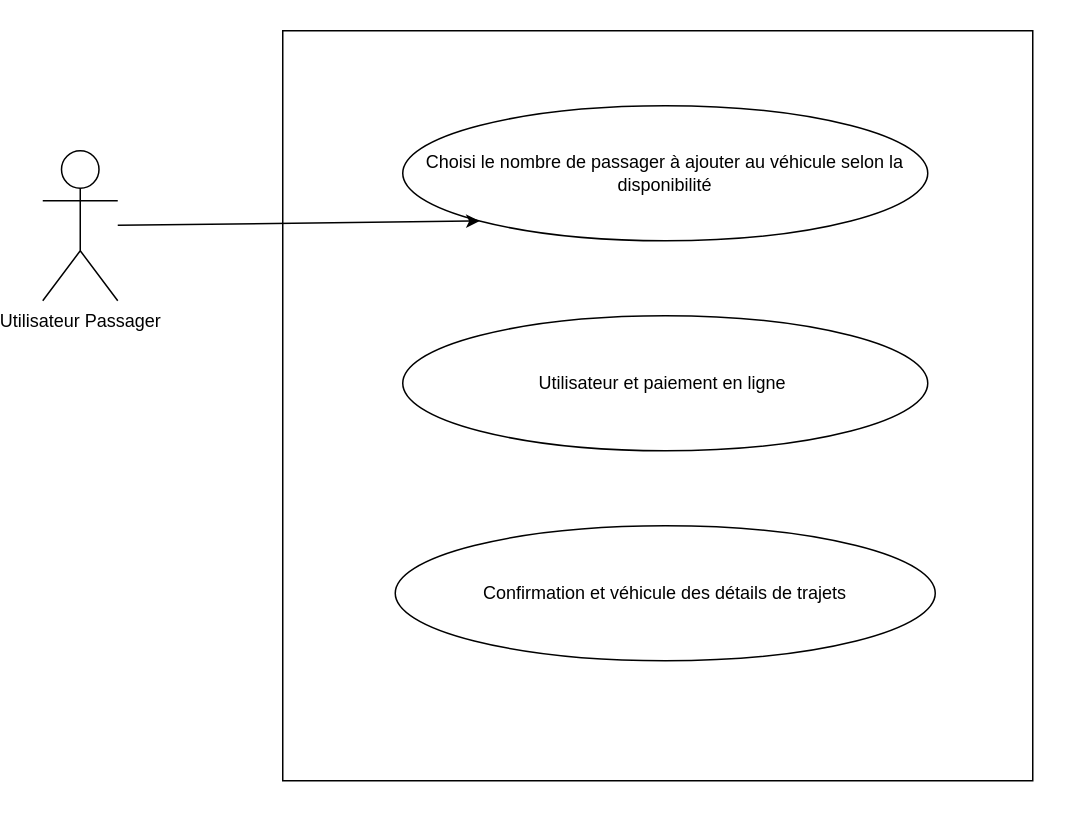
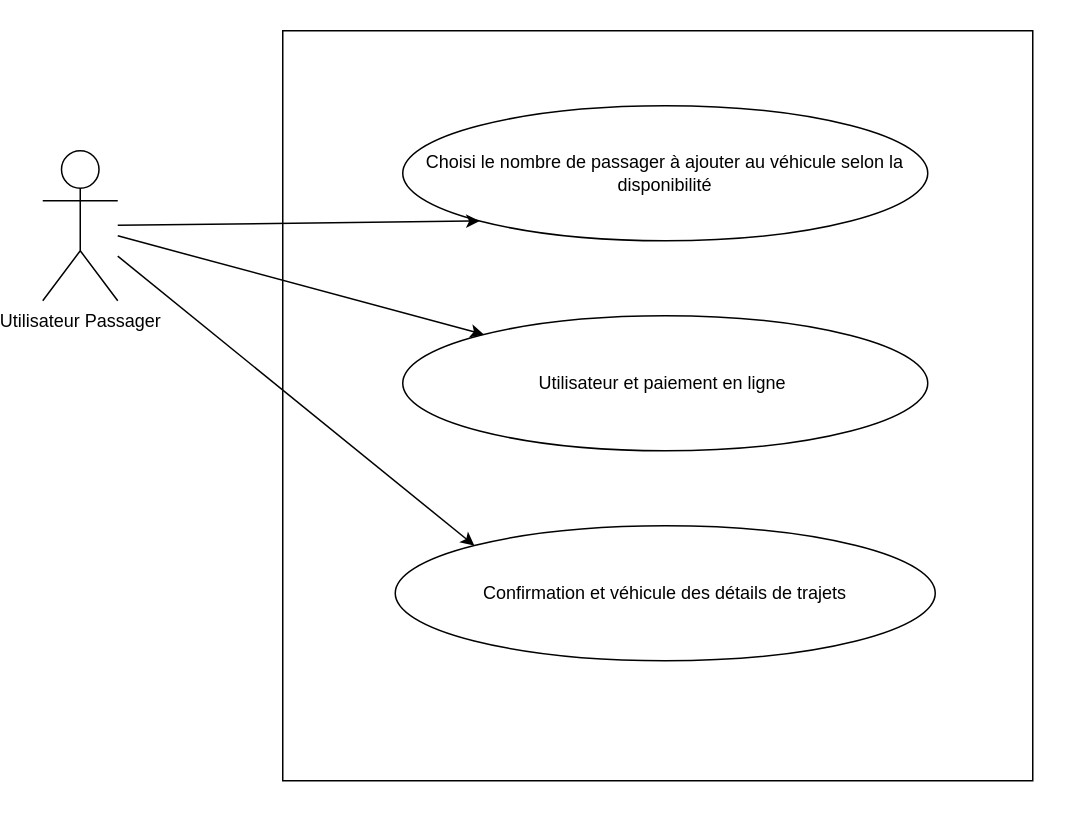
none -> (296, 284)
none -> (292, 398)
